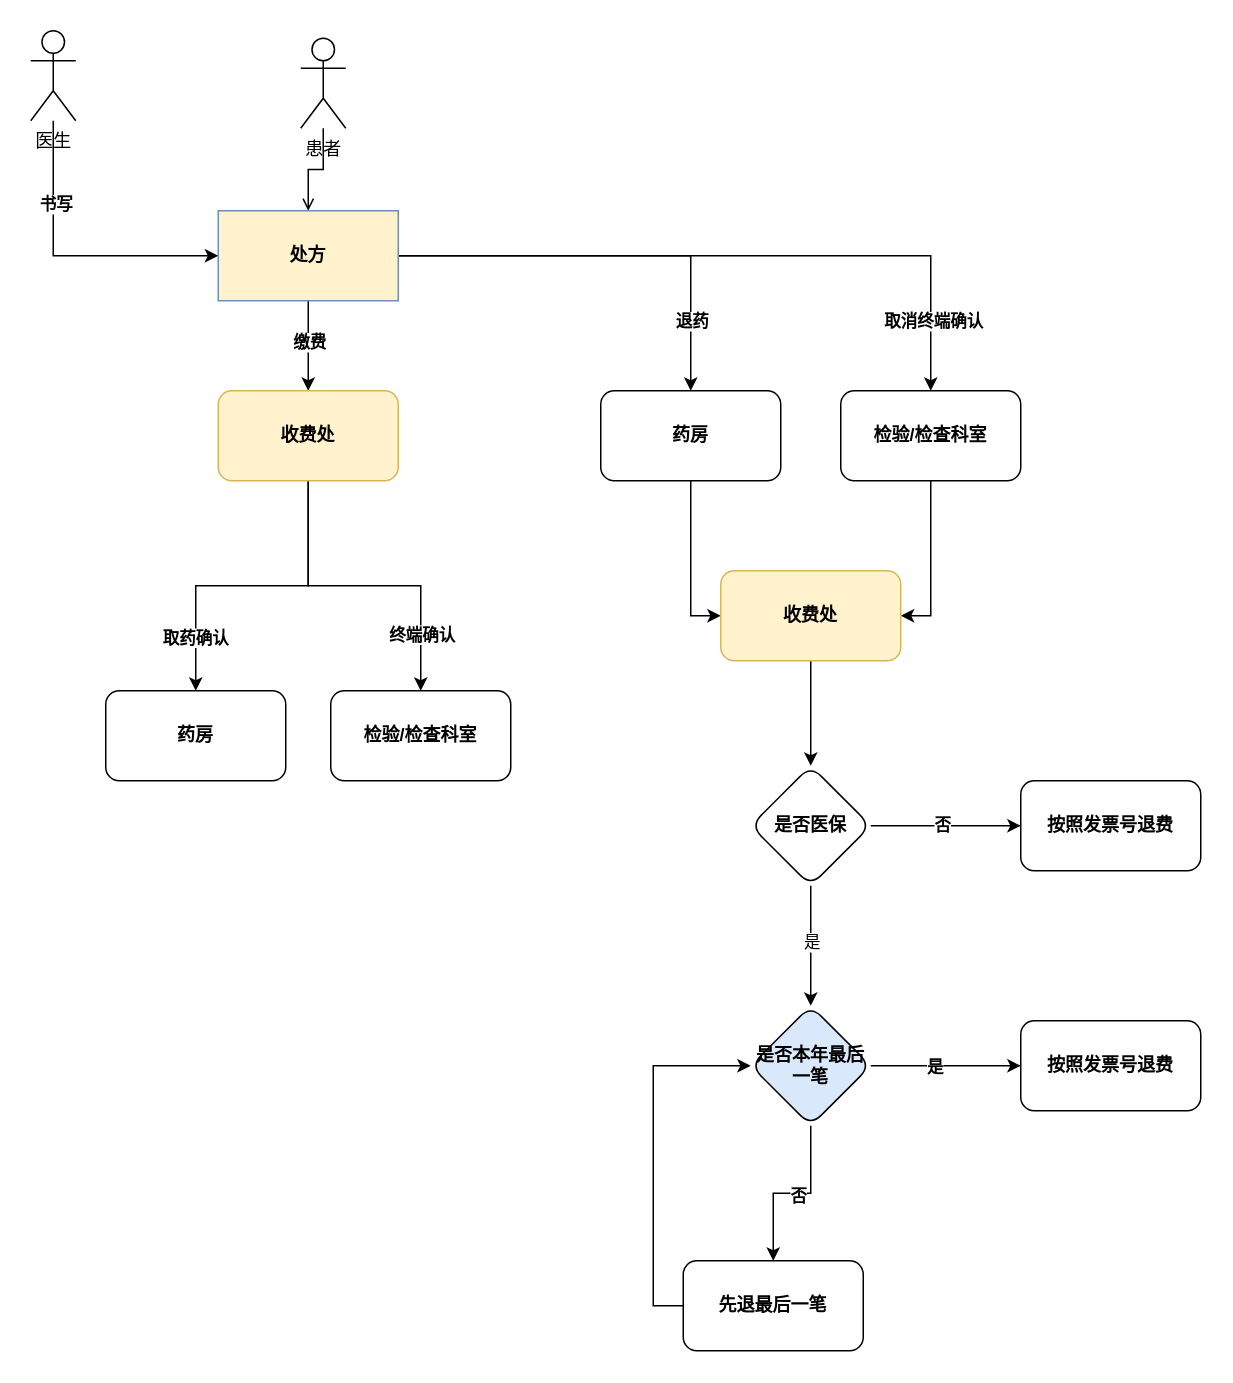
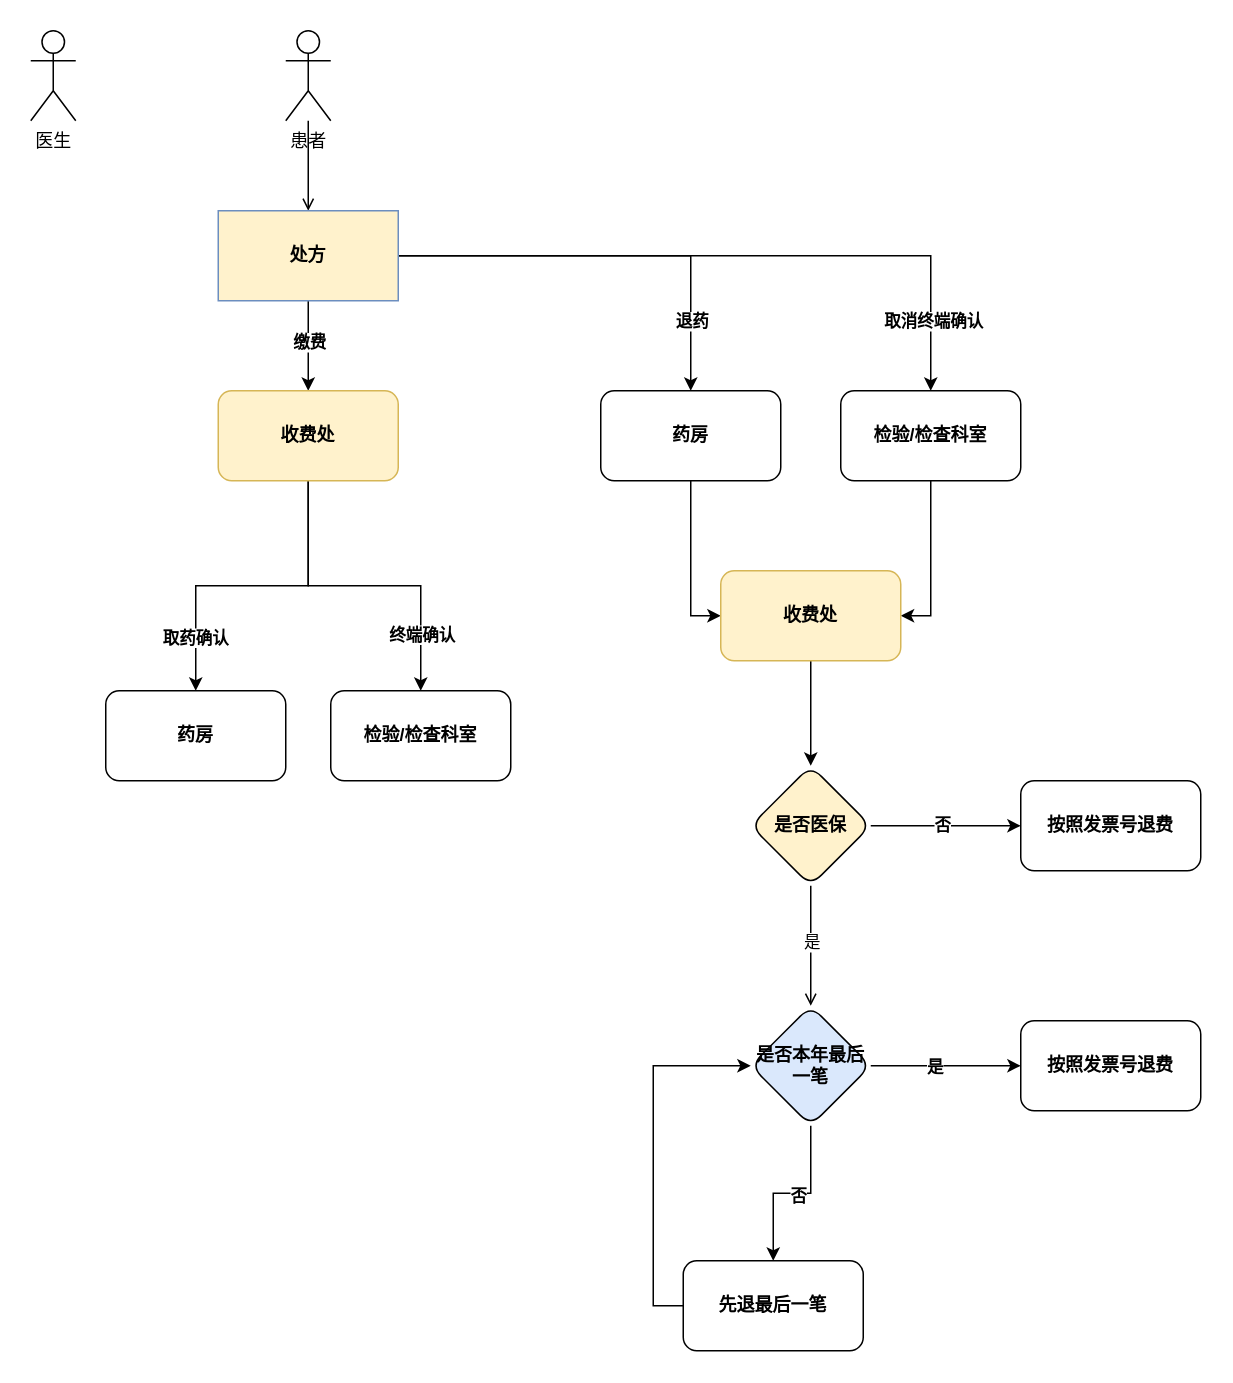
(323, 83) -> (308, 76)
(63, 256) -> none
(811, 826) -> (811, 826)
(811, 994) -> (811, 996)
